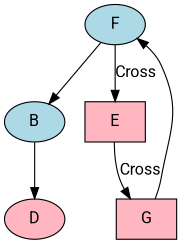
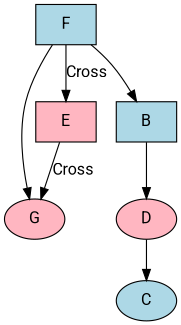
(115, 25) -> (66, 25)
(172, 120) -> (23, 114)
(35, 122) -> (146, 122)
(146, 219) -> (35, 219)
none -> (146, 301)
